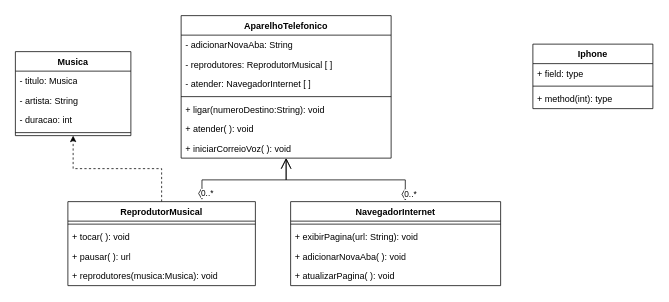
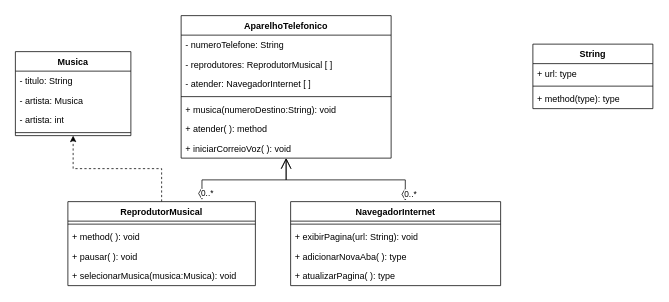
(244, 46) -> (240, 46)
(593, 55) -> (593, 55)
(564, 74) -> (560, 74)
(53, 82) -> (53, 82)
(581, 100) -> (584, 100)
(57, 101) -> (57, 101)
(263, 110) -> (267, 110)
(50, 121) -> (49, 121)
(225, 130) -> (231, 130)
(107, 238) -> (109, 238)
(107, 257) -> (109, 257)
(355, 257) -> (356, 257)
(152, 277) -> (159, 277)
(351, 277) -> (352, 277)
